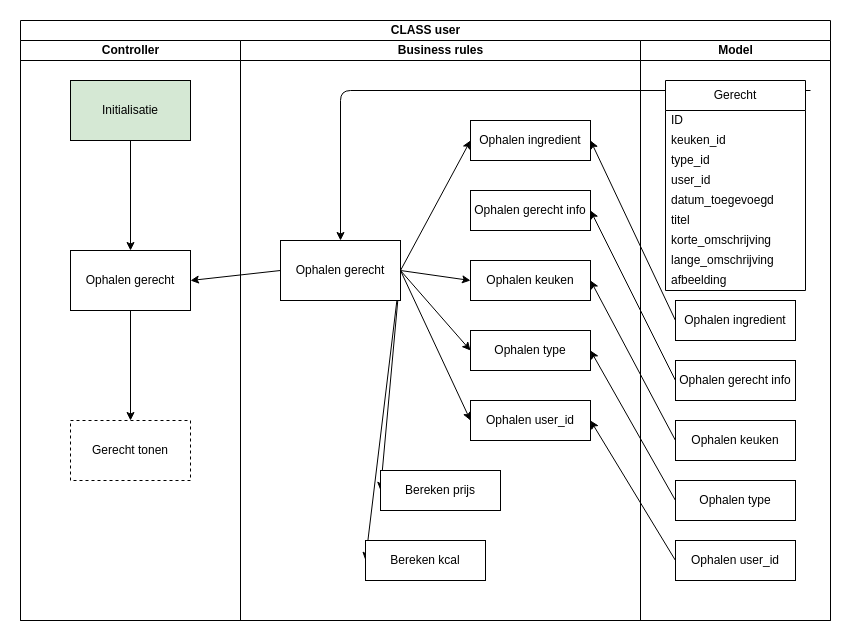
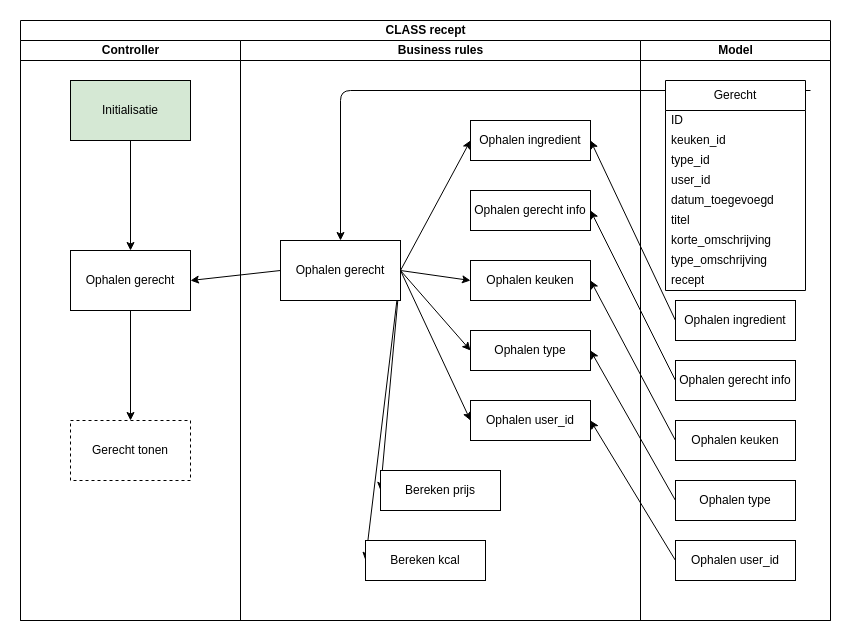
(426, 31) -> (426, 31)
(727, 261) -> (726, 261)
(702, 281) -> (692, 281)
